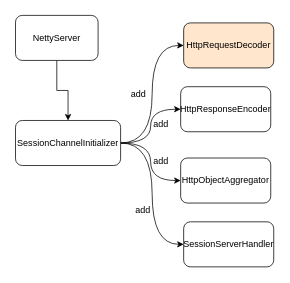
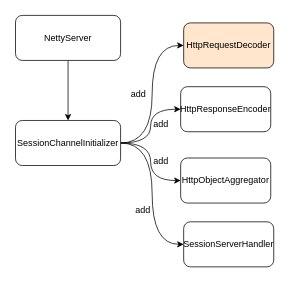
(57, 38) -> (68, 38)
